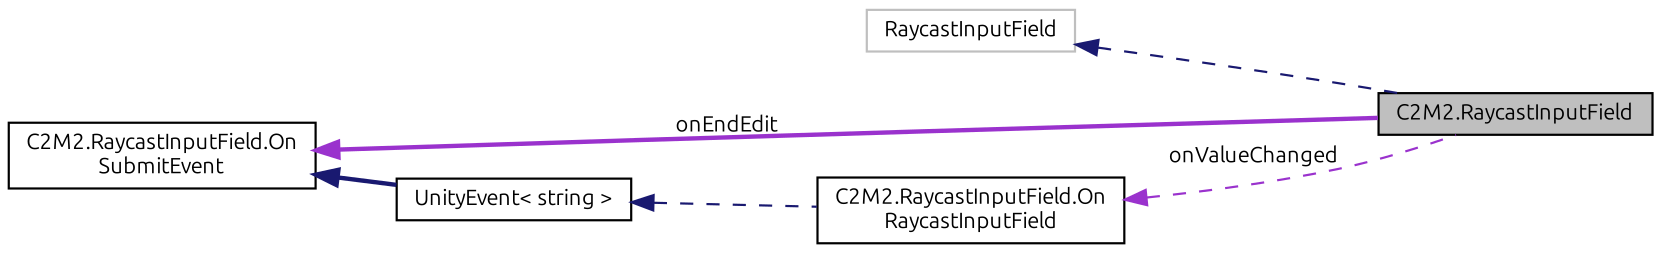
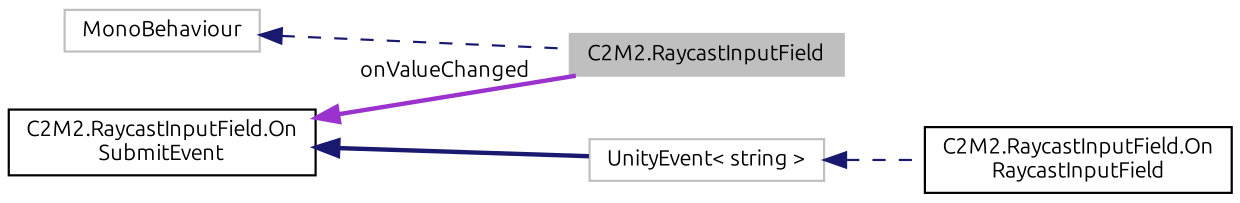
(971, 31) -> (162, 31)
(1516, 114) -> (707, 55)
(724, 126) -> (443, 71)
(1303, 176) -> none
(514, 199) -> (707, 160)
